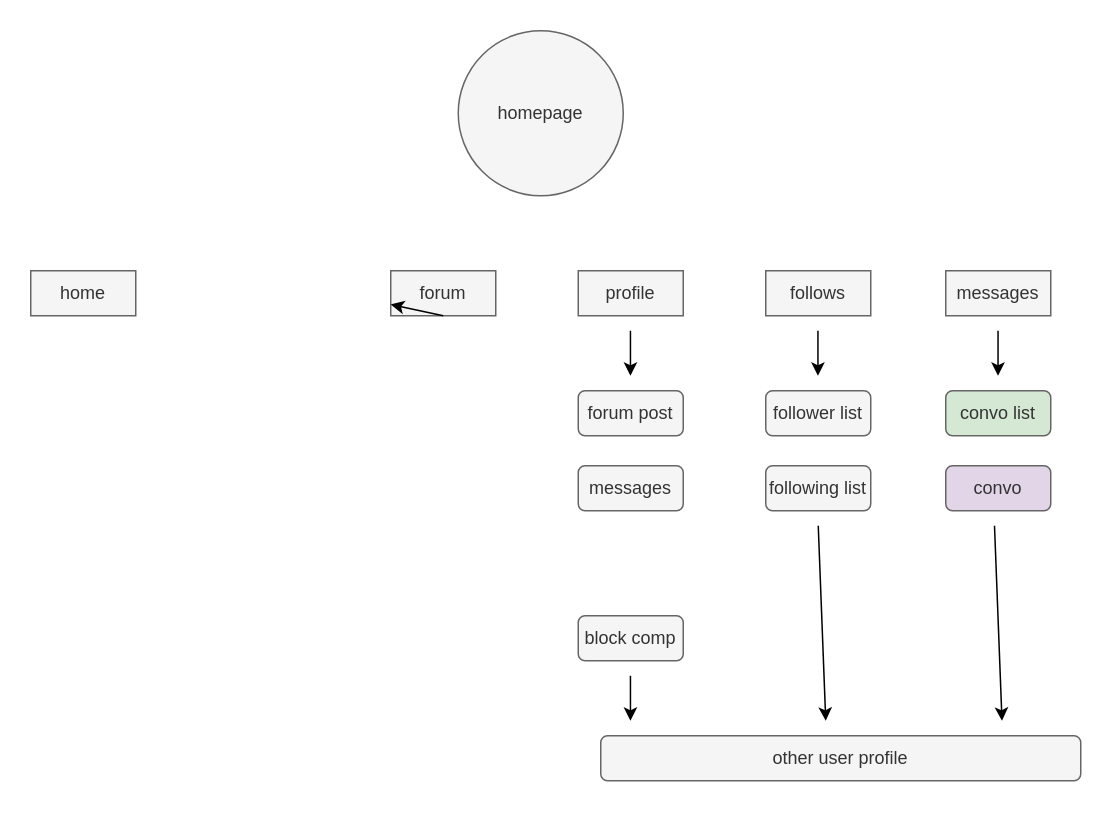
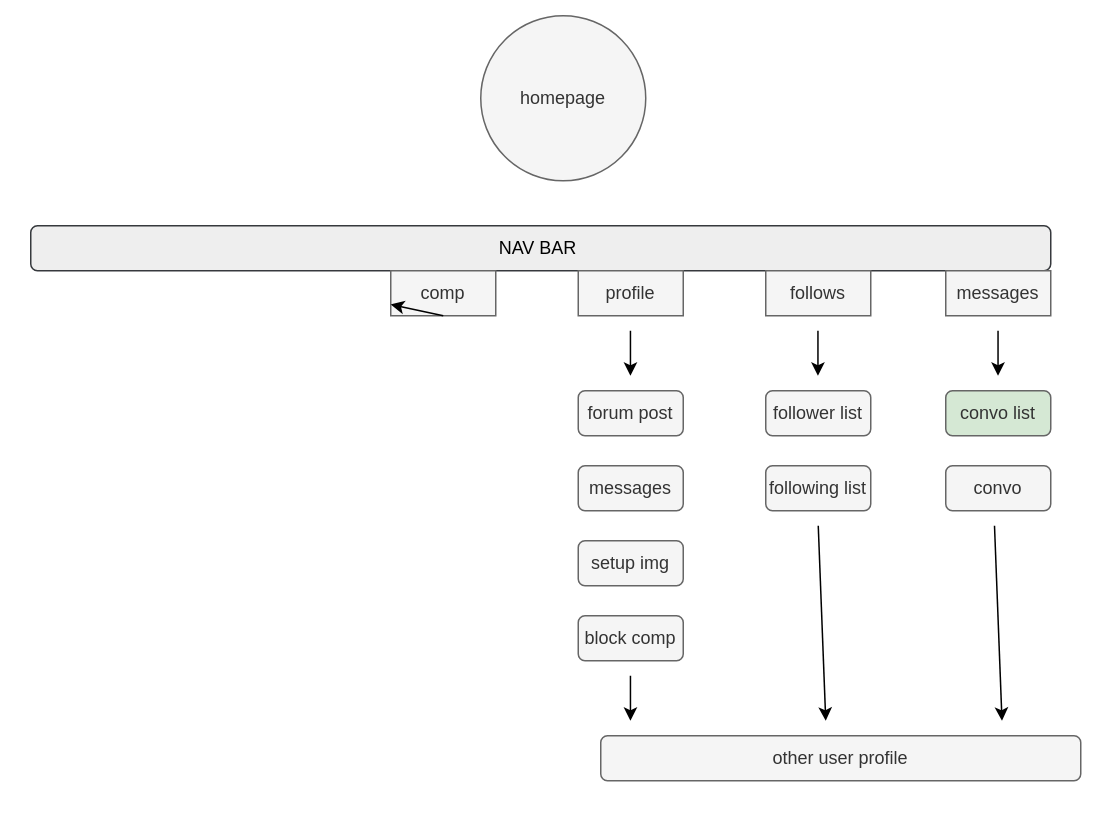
(541, 113) -> (563, 98)
none -> (541, 248)
(83, 293) -> none
(443, 293) -> (443, 293)
(998, 488) -> (998, 488)
none -> (631, 563)
